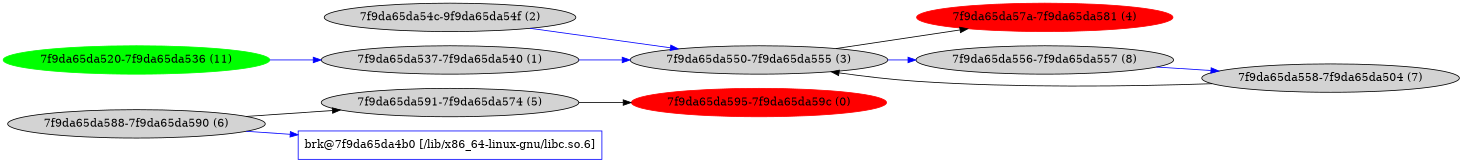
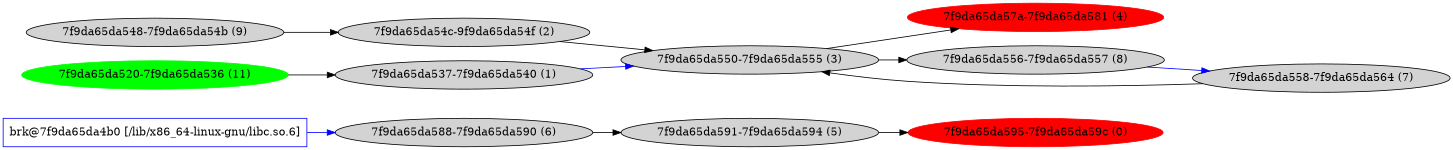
none -> (155, 32)
(600, 38) -> (602, 46)
(291, 60) -> (308, 75)
(898, 60) -> (889, 60)
(1331, 78) -> (1321, 78)
(450, 103) -> (750, 133)
(268, 133) -> (317, 133)
